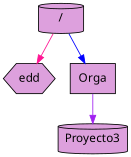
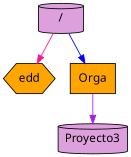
(29, 79) -> (29, 79)
(93, 79) -> (93, 79)
